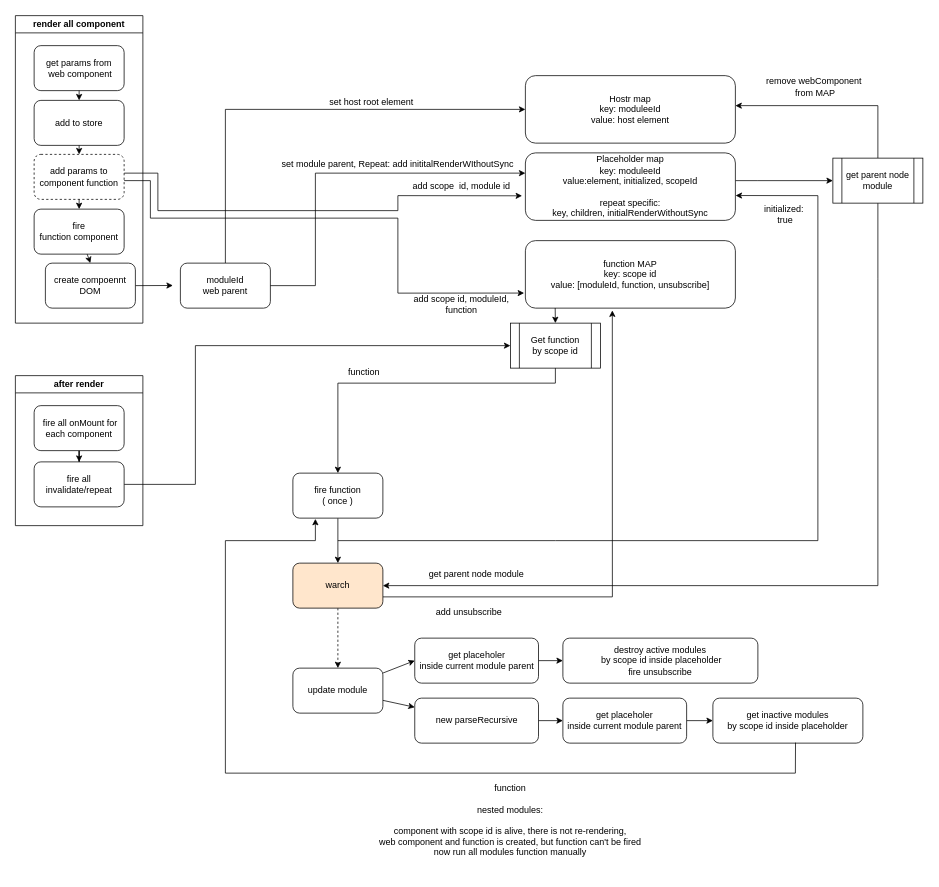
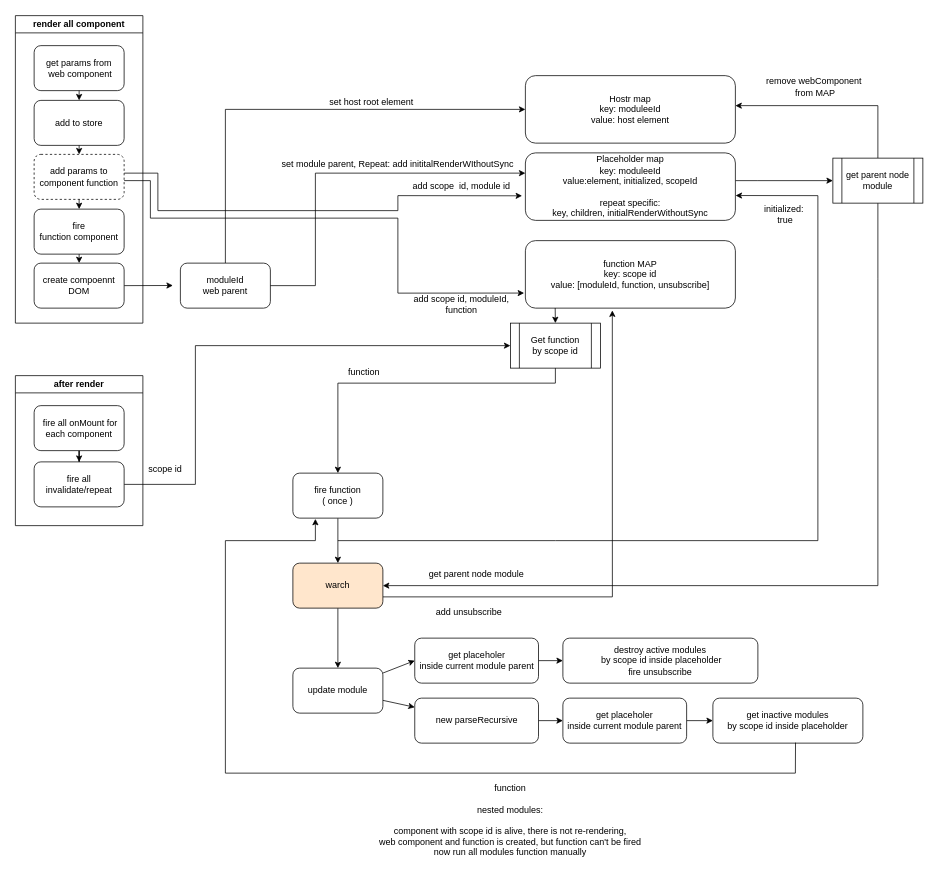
(90, 285) -> (79, 285)
none -> (165, 469)
(338, 635) -> (338, 635)
